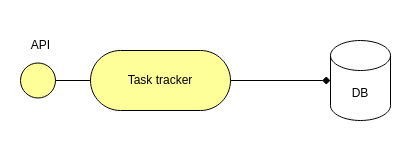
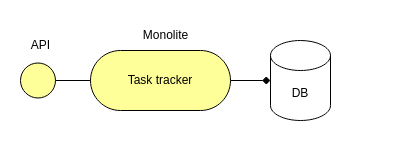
none -> (166, 36)
(361, 81) -> (301, 81)
